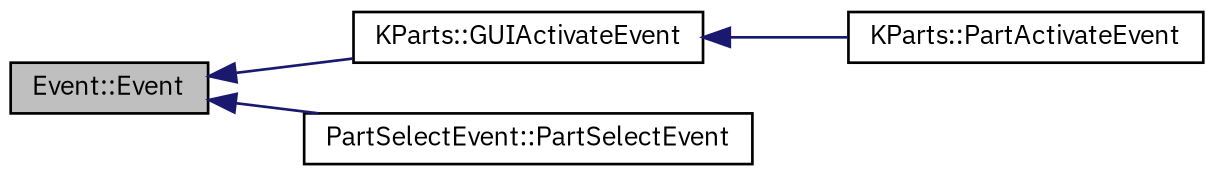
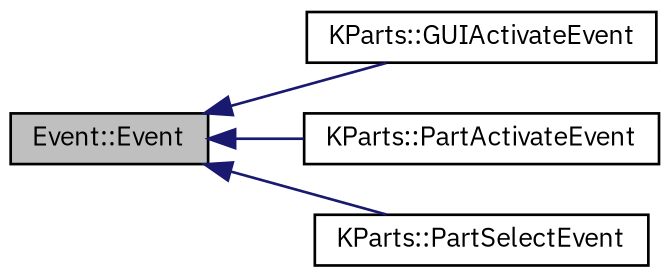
(789, 37) -> (270, 139)
(528, 139) -> (482, 240)
